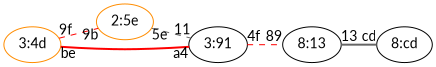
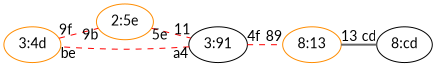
(171, 33) -> (171, 33)
(312, 45) -> (312, 45)
(125, 49) -> (125, 49)
